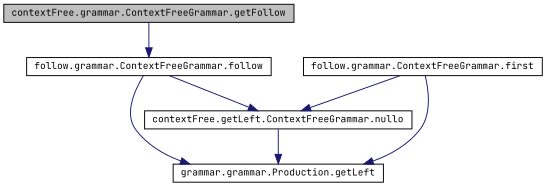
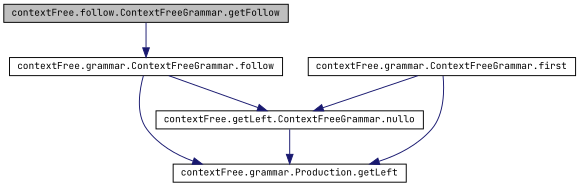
(149, 13) -> (146, 13)
(149, 67) -> (146, 67)
(423, 67) -> (442, 67)
(278, 173) -> (290, 173)
